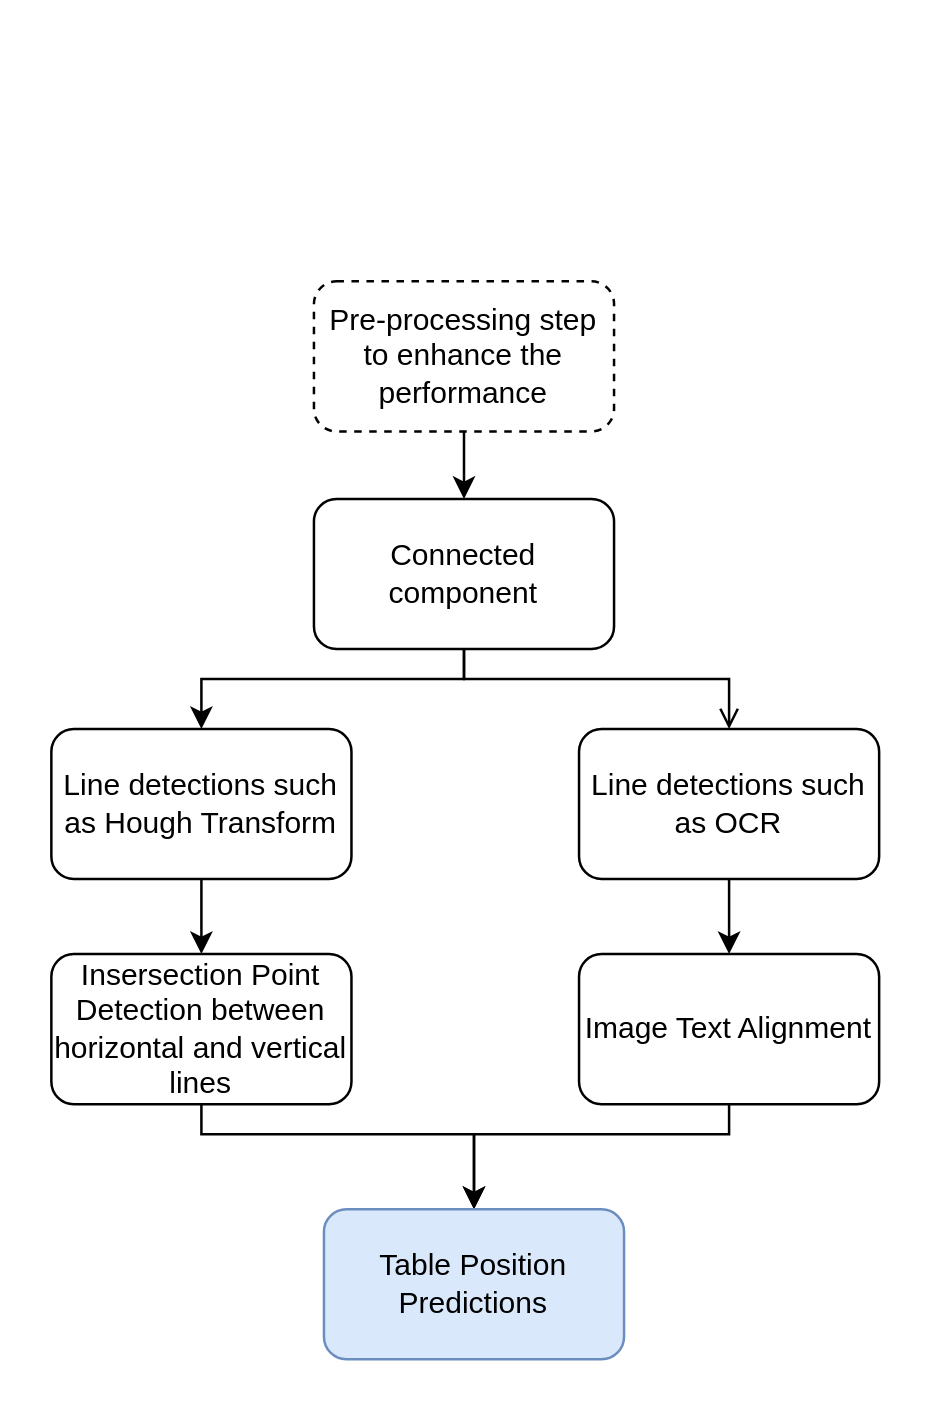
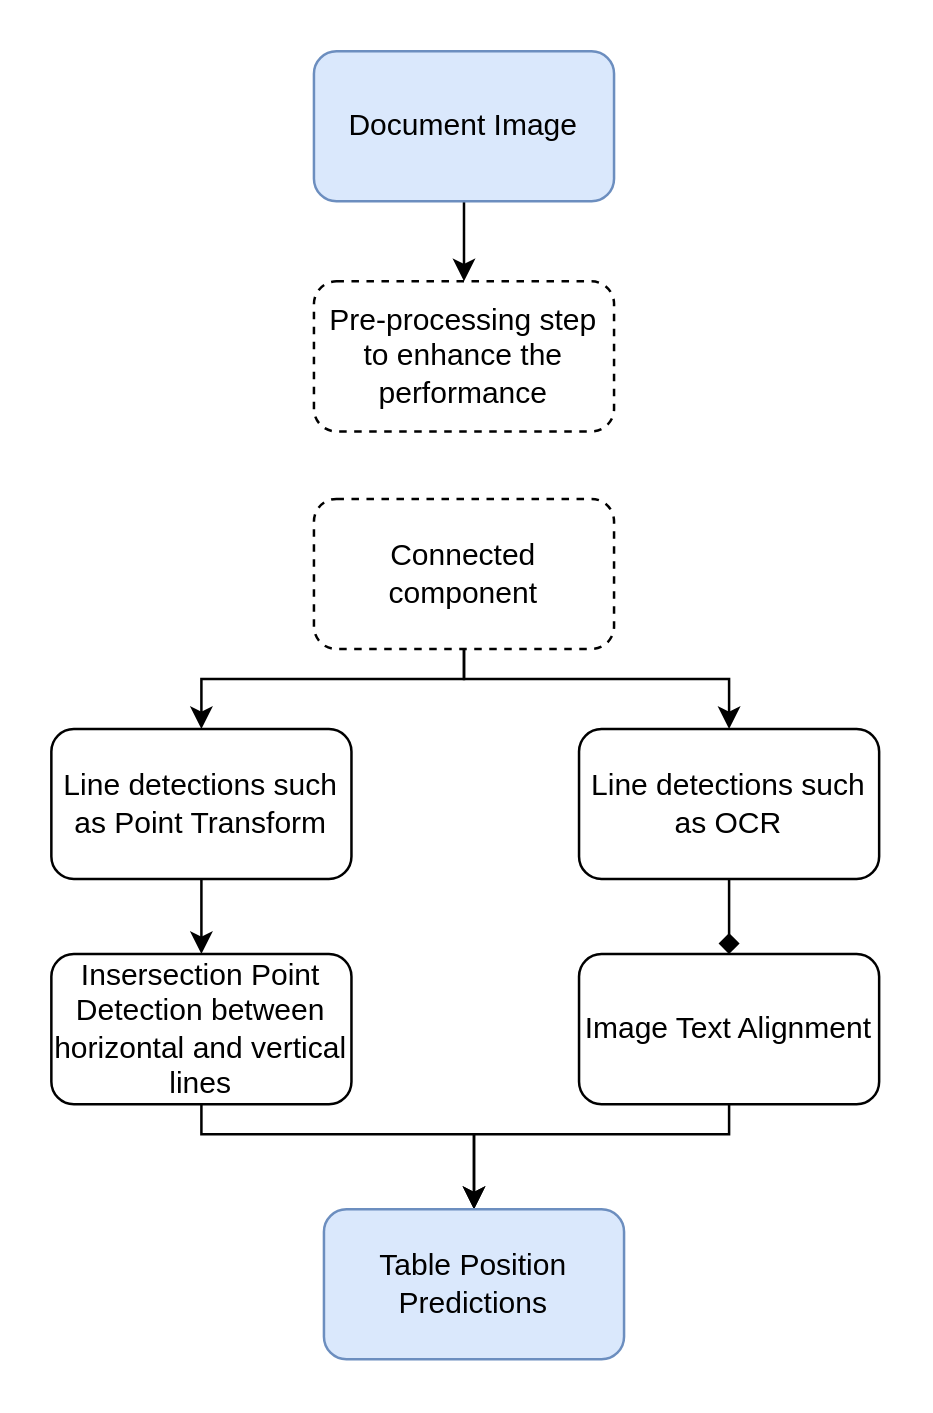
none -> (464, 126)
none -> (464, 249)
(464, 473) -> none
(464, 574) -> (464, 574)
(729, 715) -> (729, 711)
(201, 804) -> (201, 804)
(729, 935) -> (729, 933)
